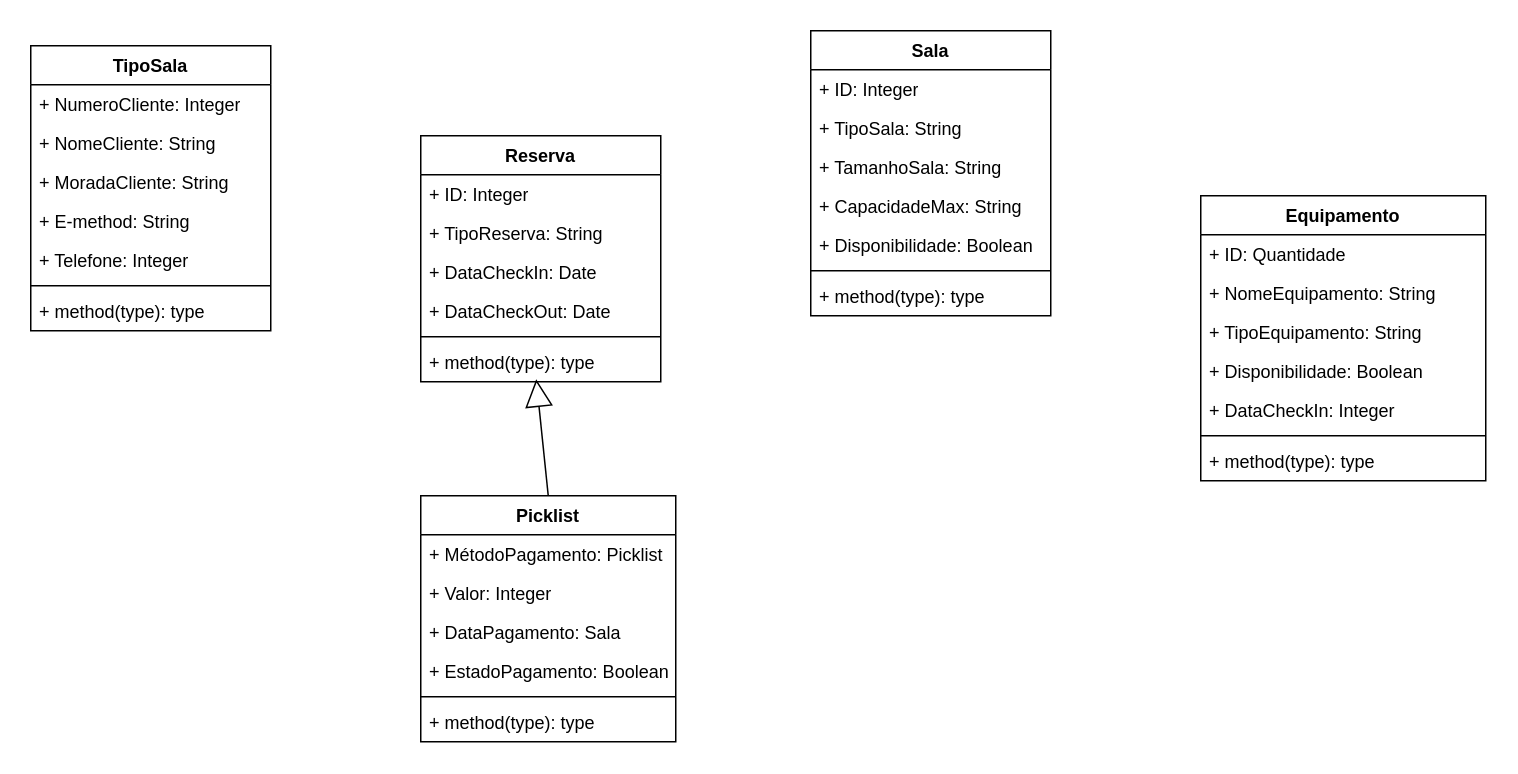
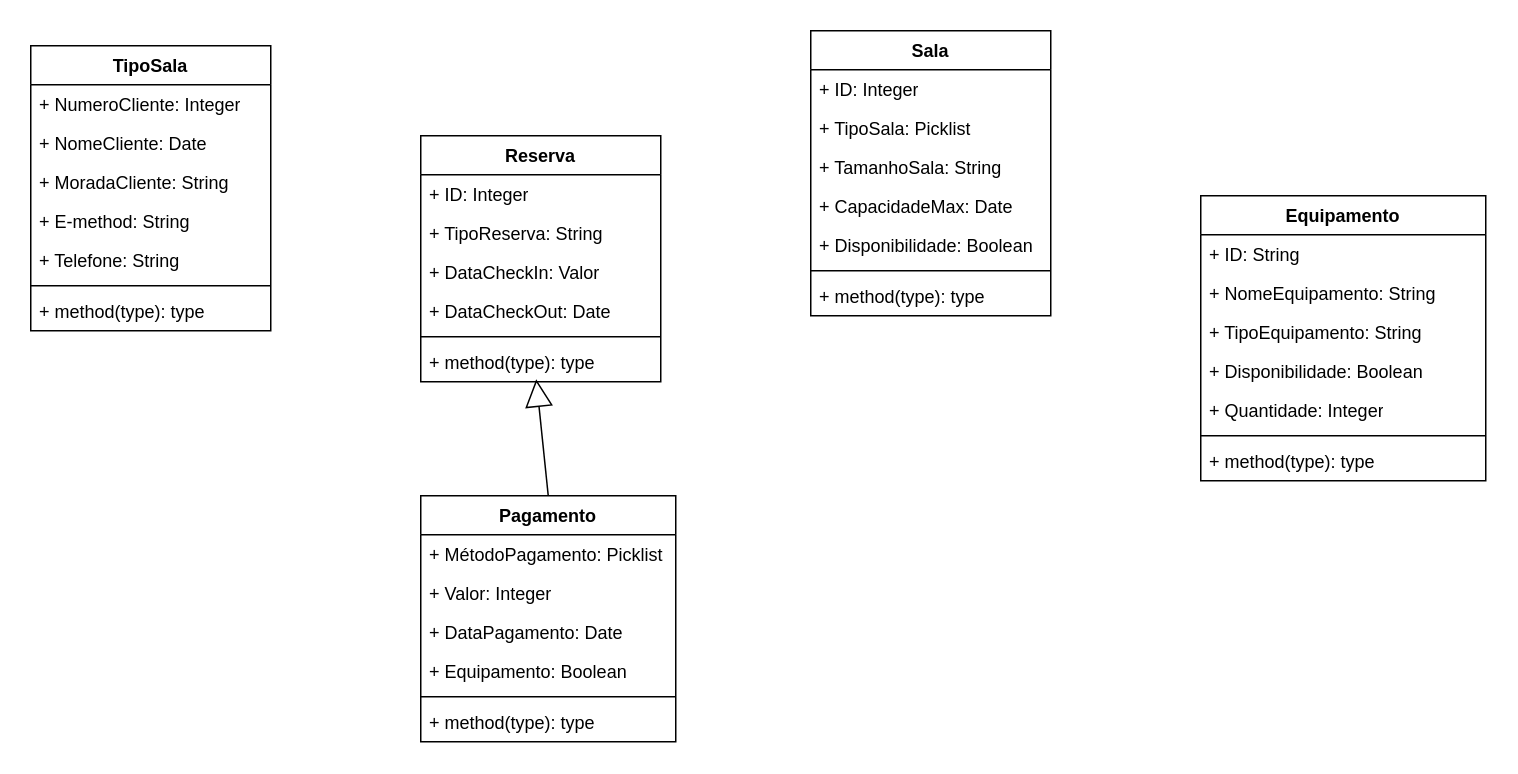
(896, 130) -> (902, 130)
(132, 145) -> (124, 145)
(924, 208) -> (916, 208)
(1281, 256) -> (1261, 256)
(126, 262) -> (119, 262)
(518, 274) -> (521, 274)
(1314, 412) -> (1306, 412)
(548, 517) -> (548, 517)
(526, 634) -> (529, 634)
(550, 684) -> (529, 673)
